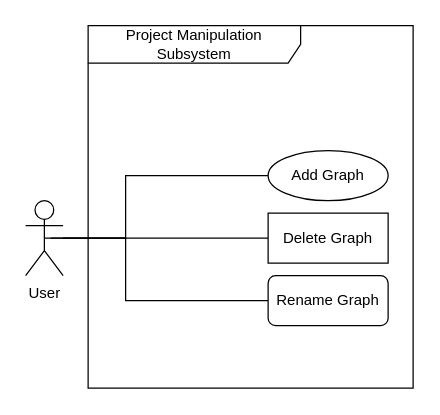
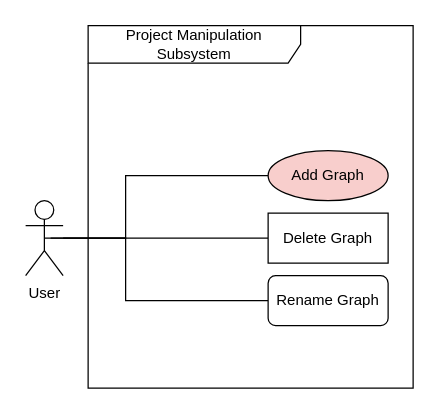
(328, 176) -> (328, 176)
